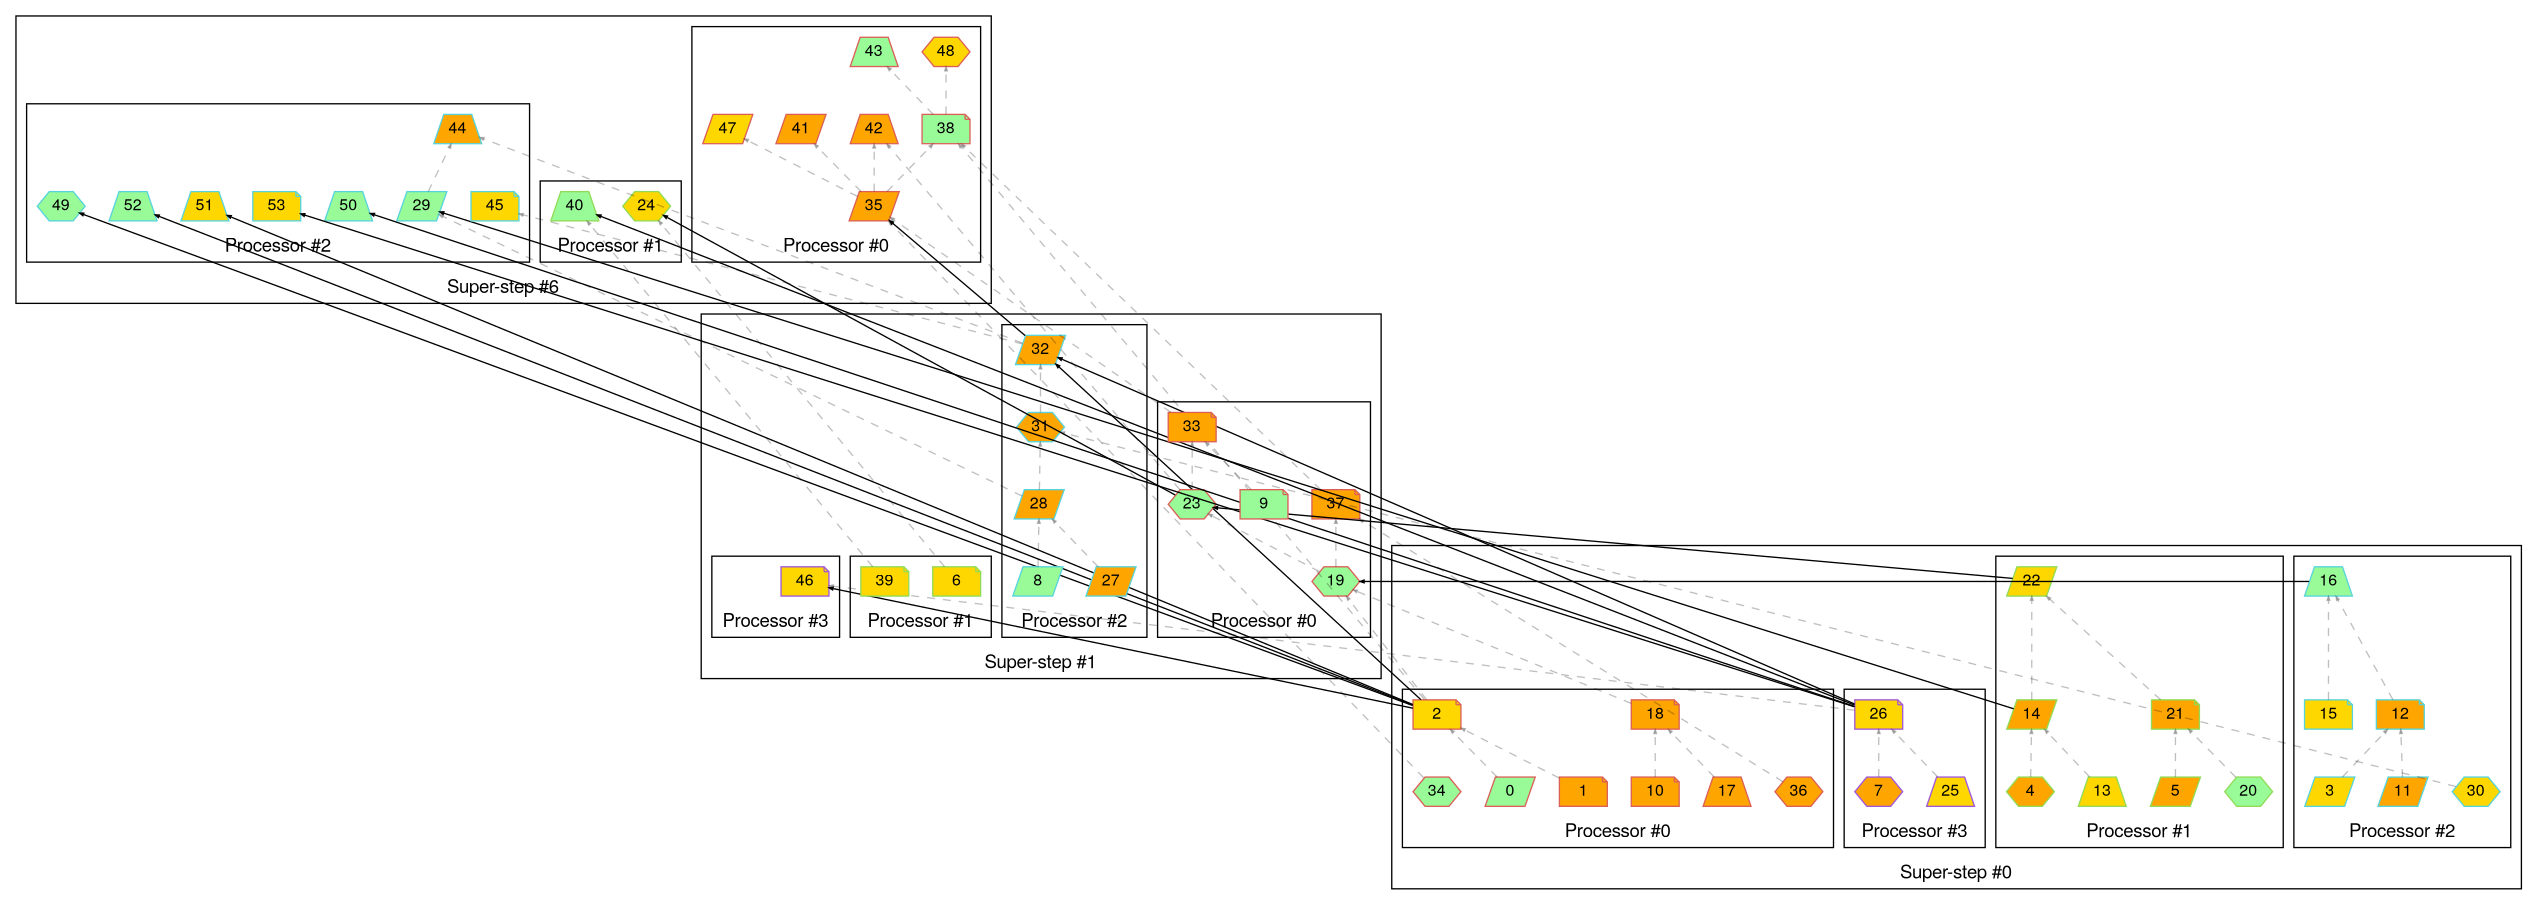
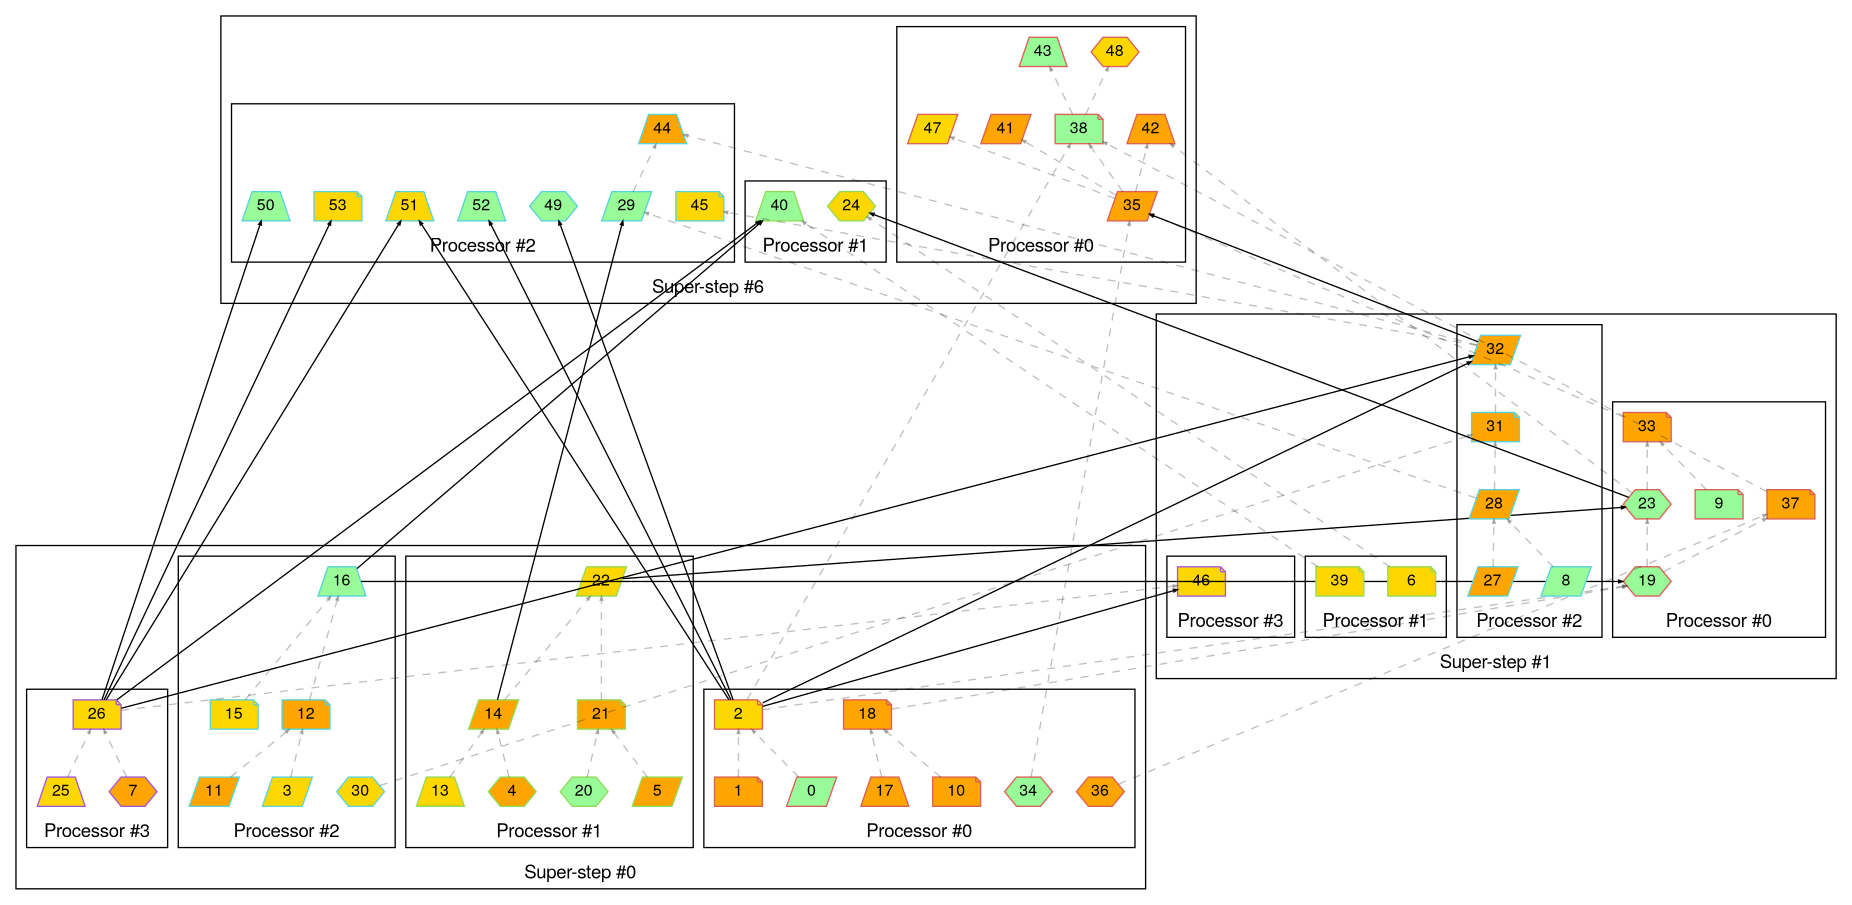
none -> (558, 396)
(1040, 427) -> (1496, 427)
none -> (252, 462)
